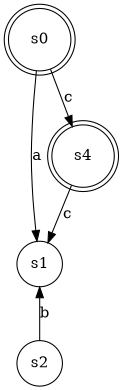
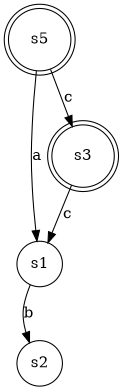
(40, 40) -> (40, 40)
(83, 156) -> (83, 156)
(40, 319) -> (23, 308)
